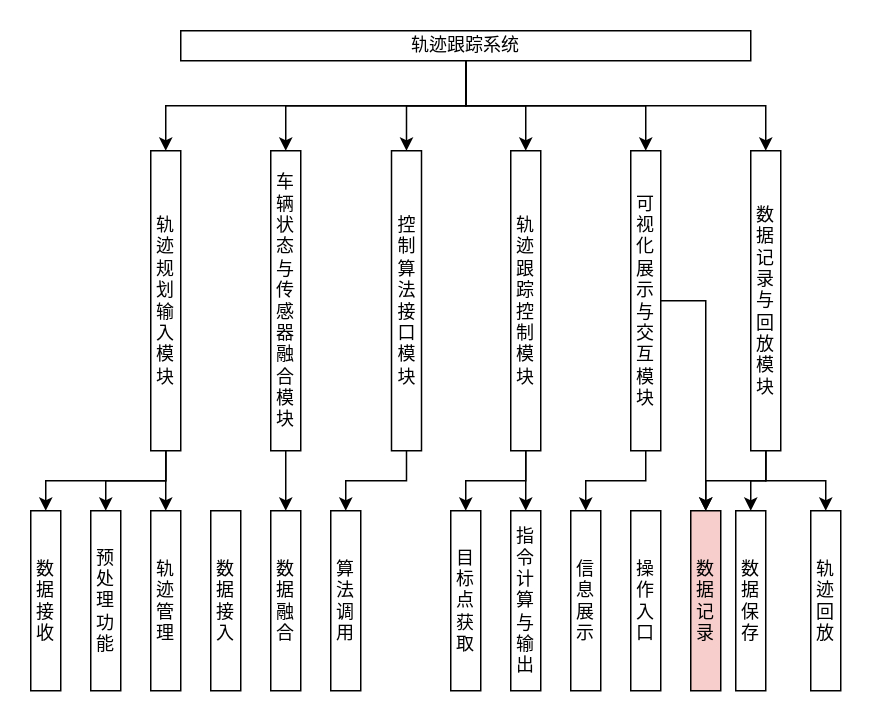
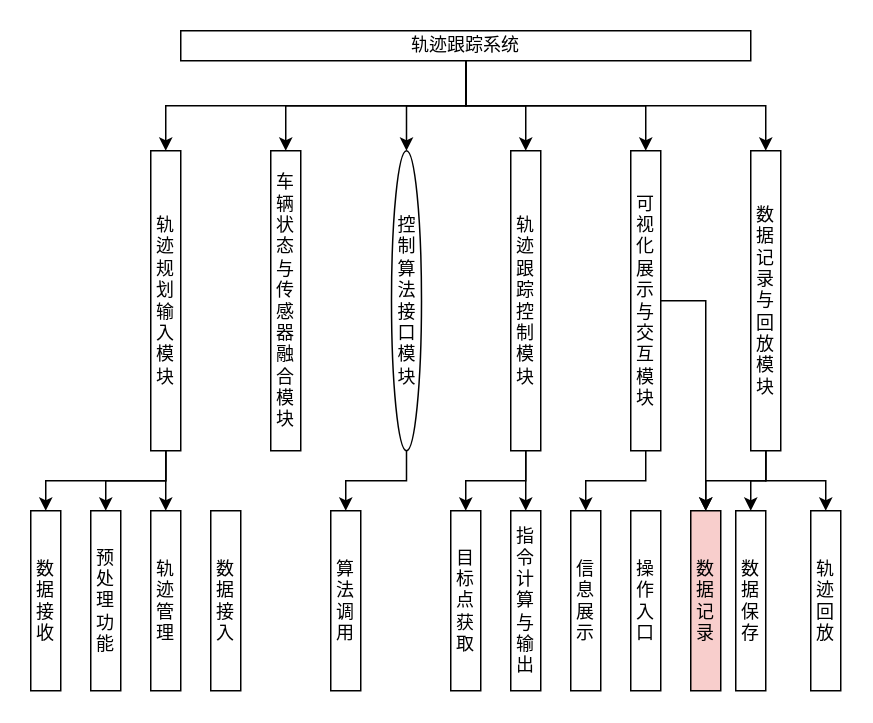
(407, 301) -> (407, 301)
(286, 476) -> none
(286, 601) -> none
